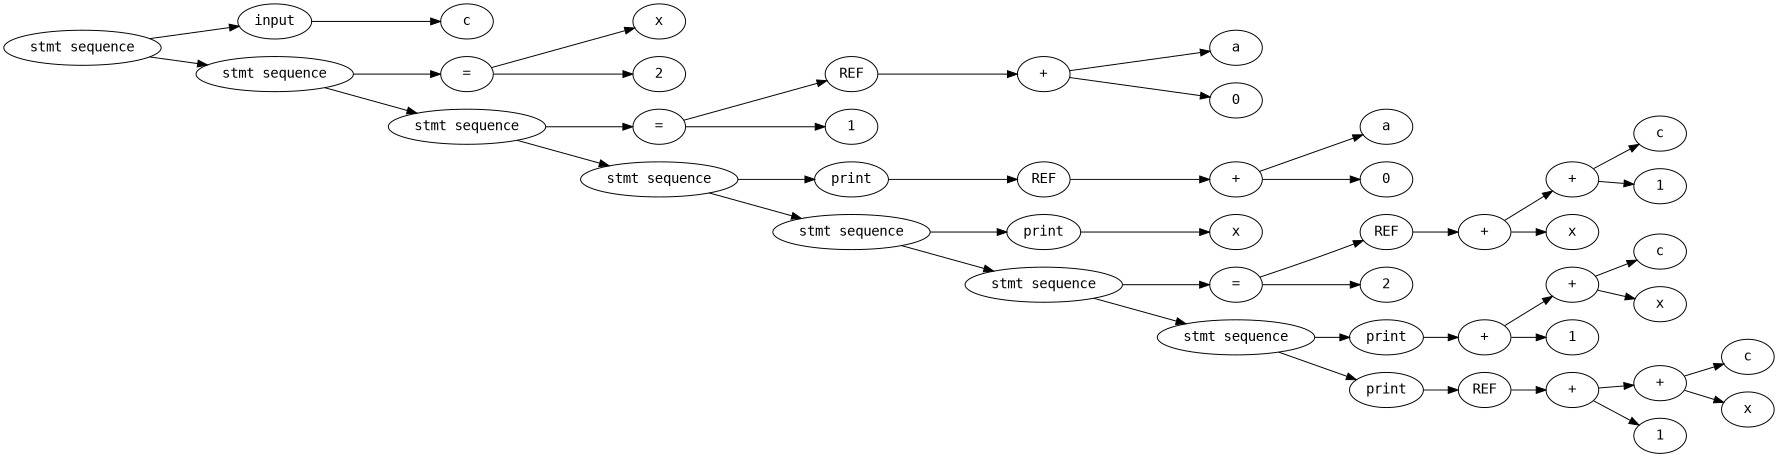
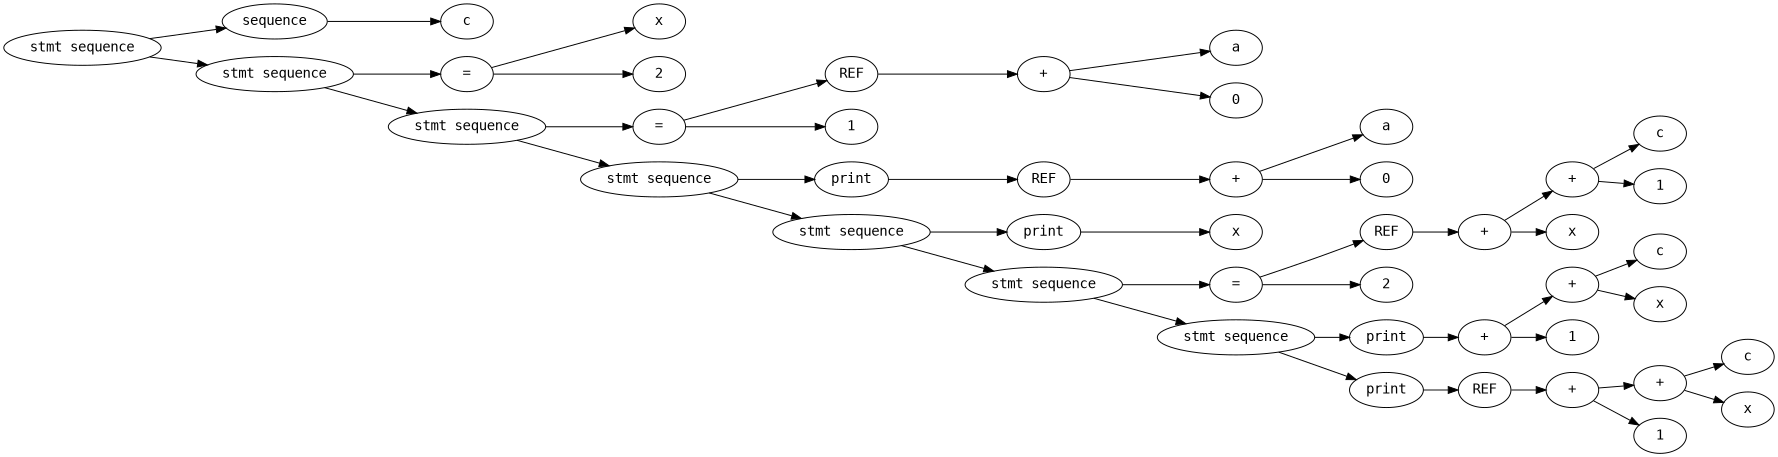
(275, 21) -> (275, 21)
